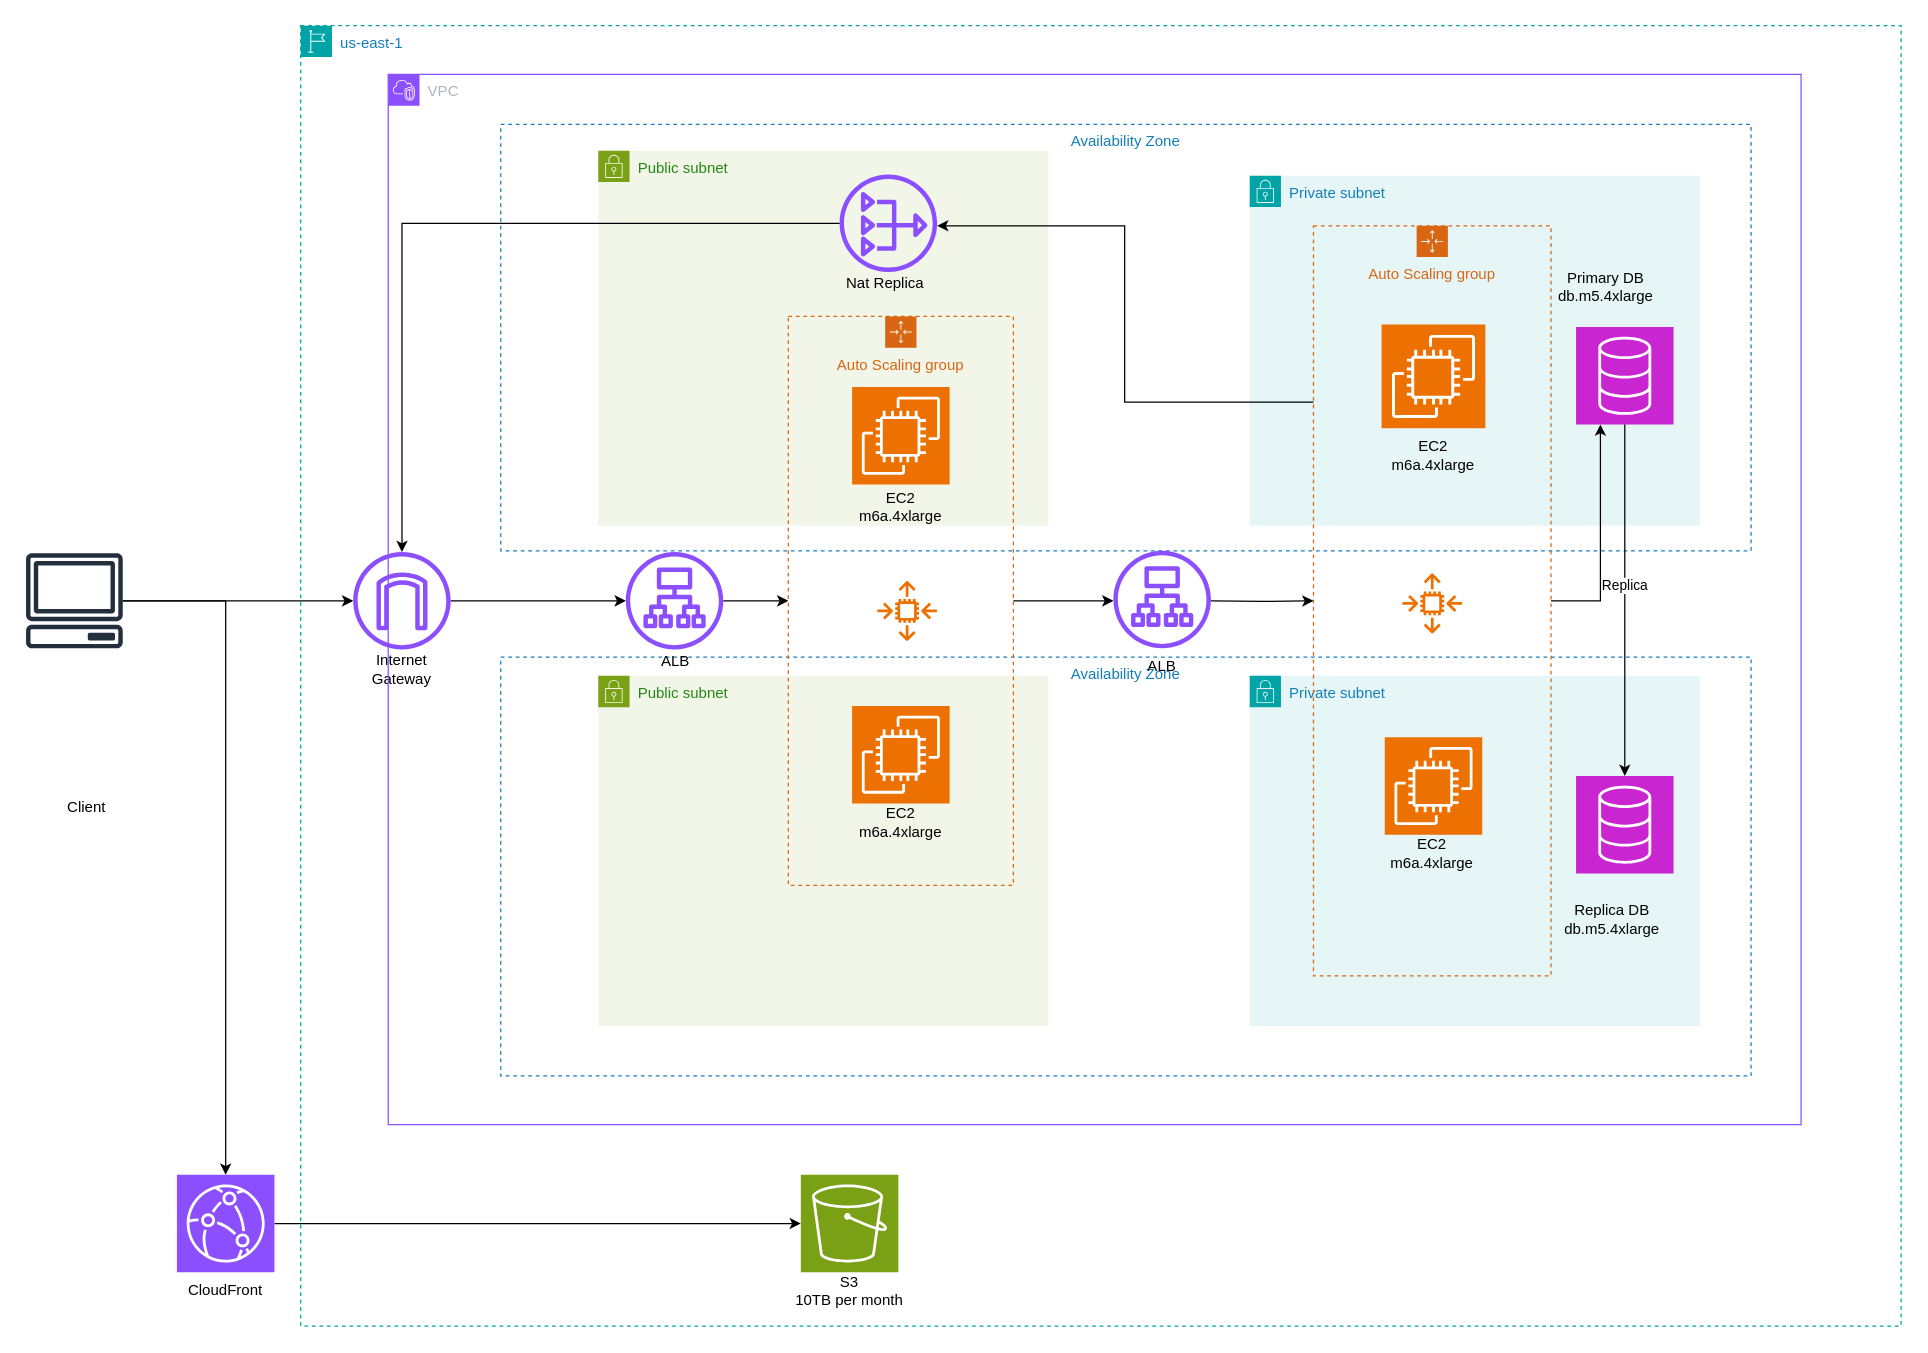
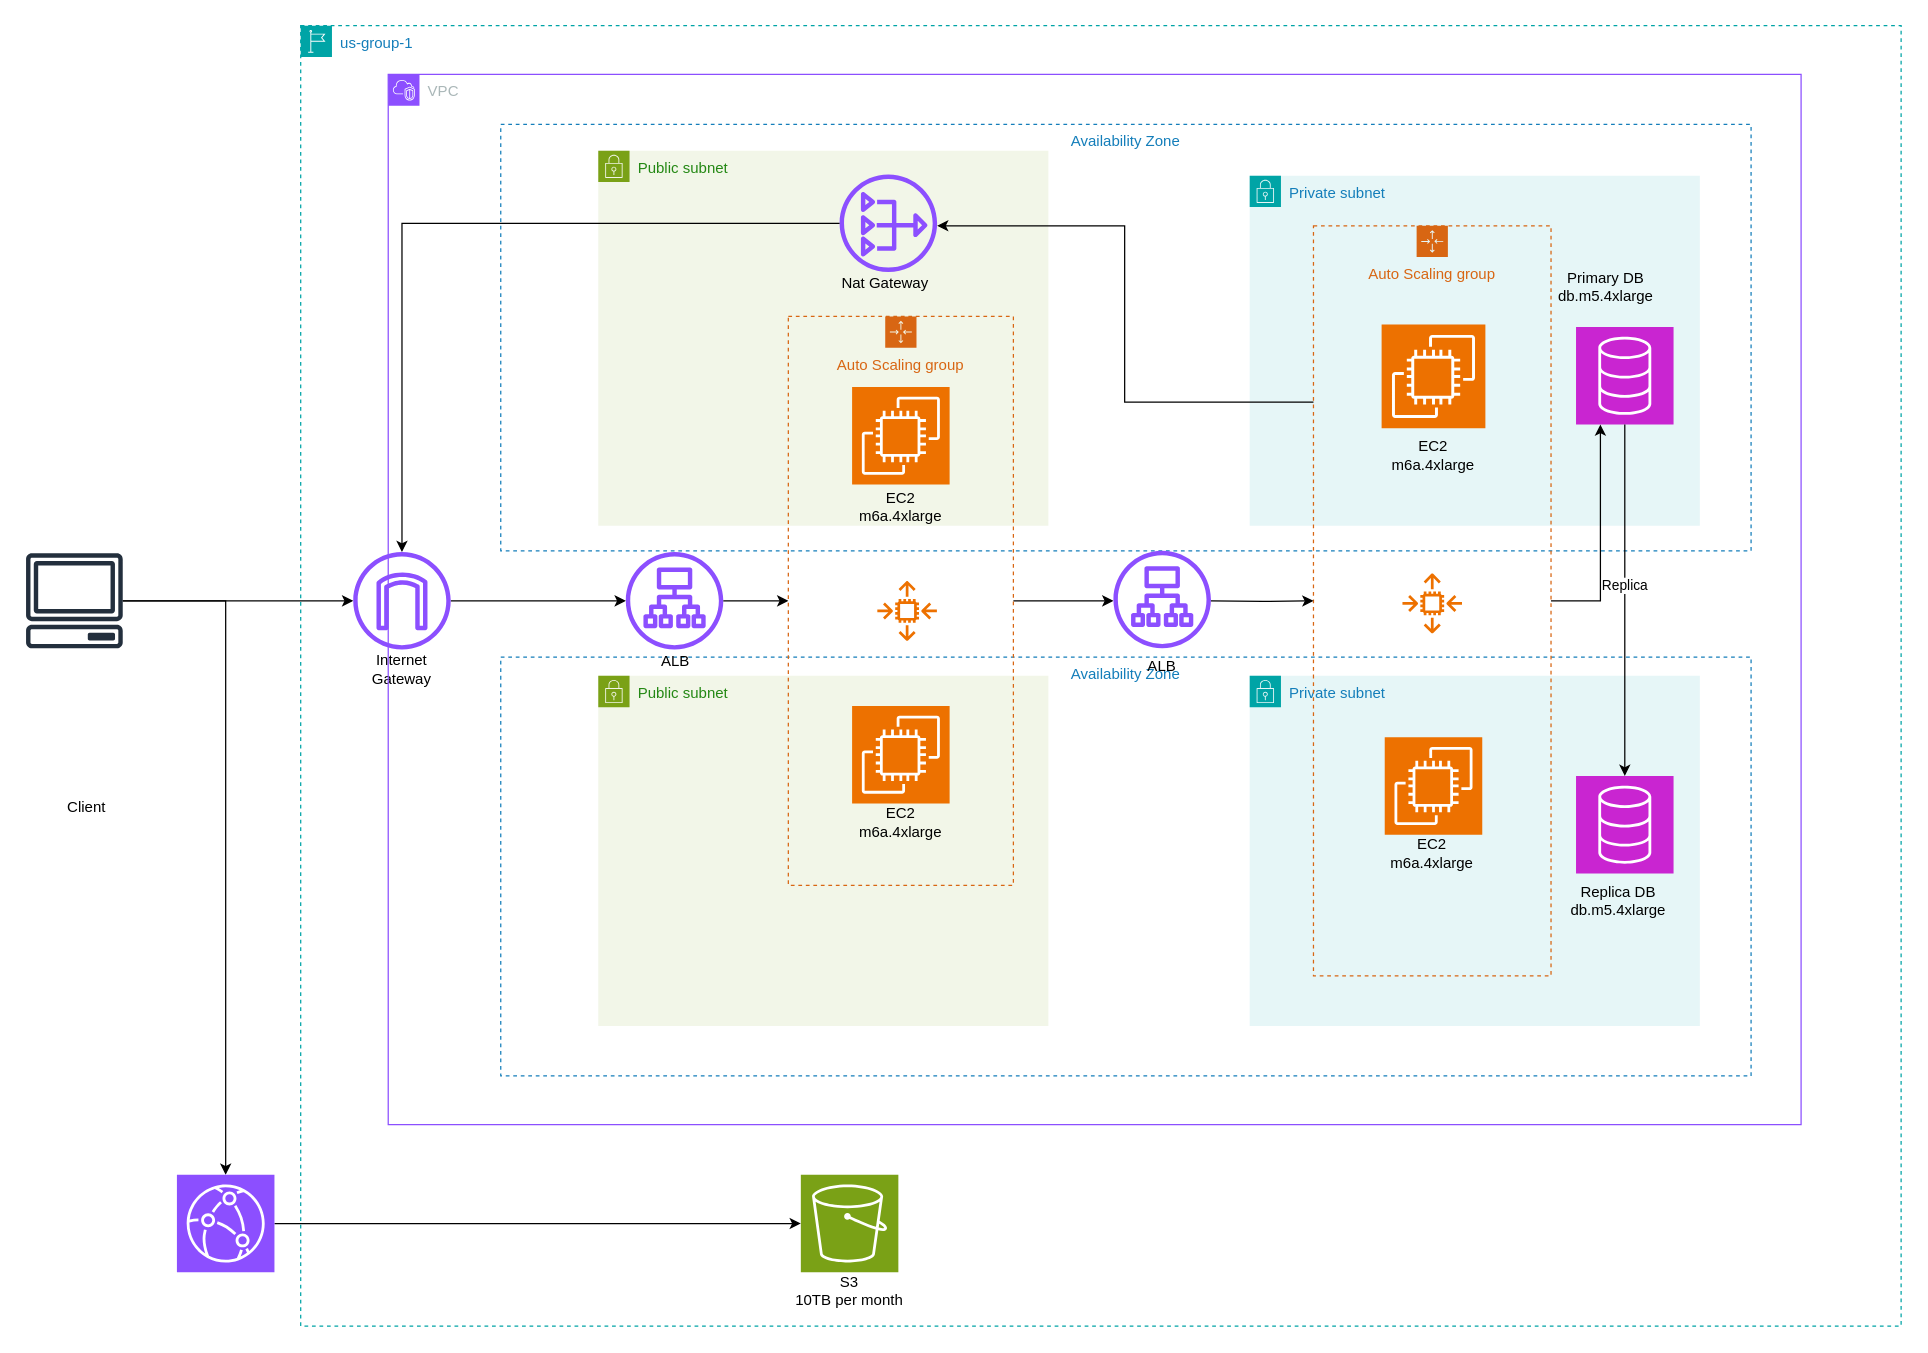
(378, 43) -> (383, 43)
(883, 283) -> (883, 283)
(1612, 919) -> (1618, 901)
(226, 1291) -> none
